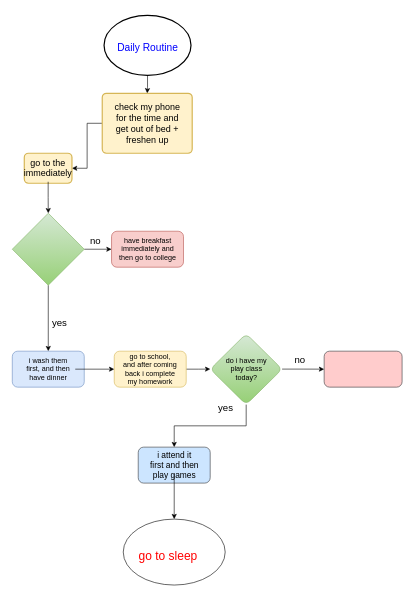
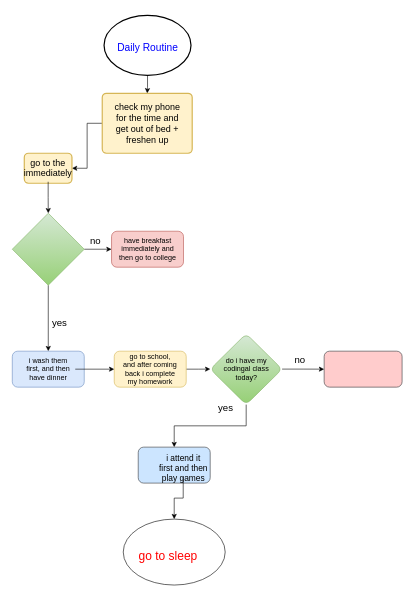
(247, 369) -> (247, 369)
(174, 465) -> (183, 468)
